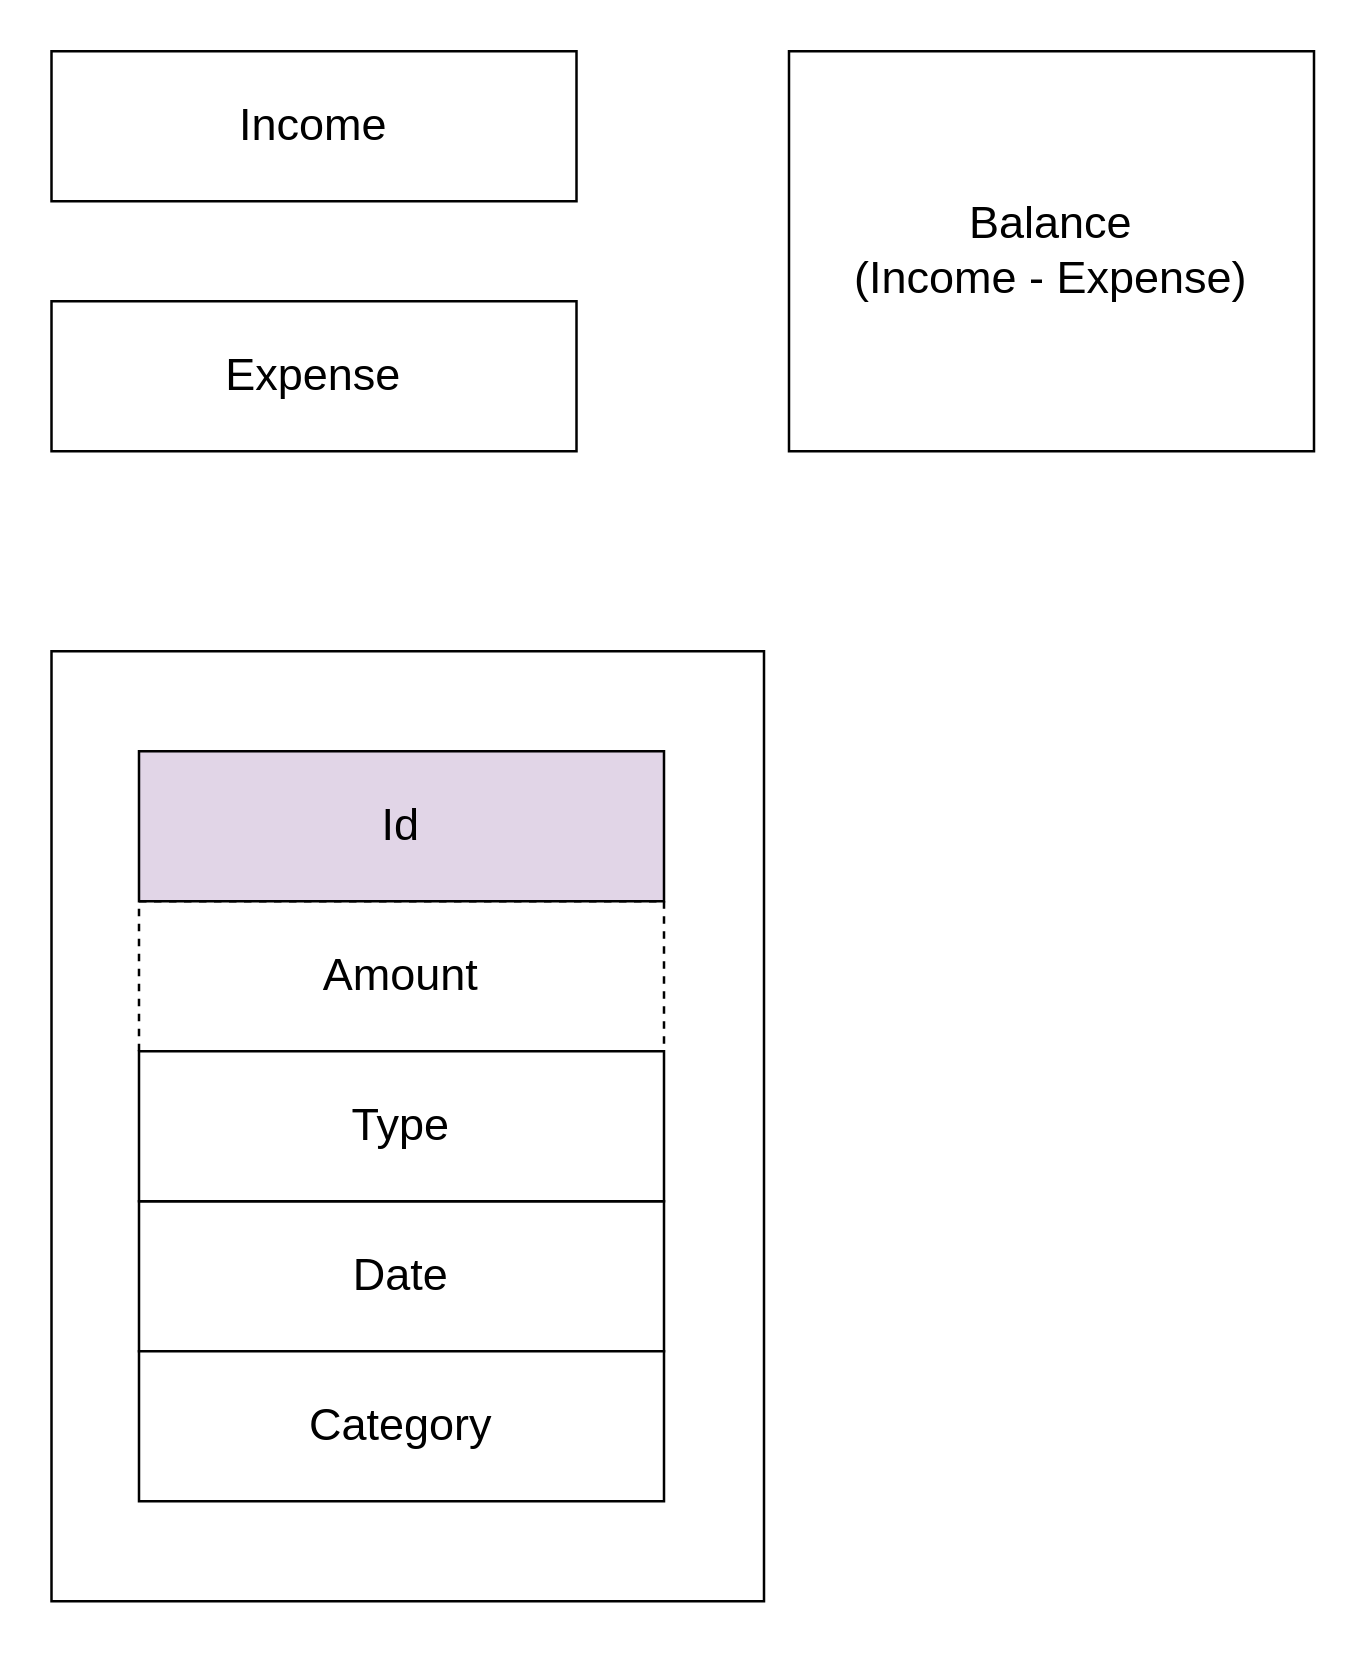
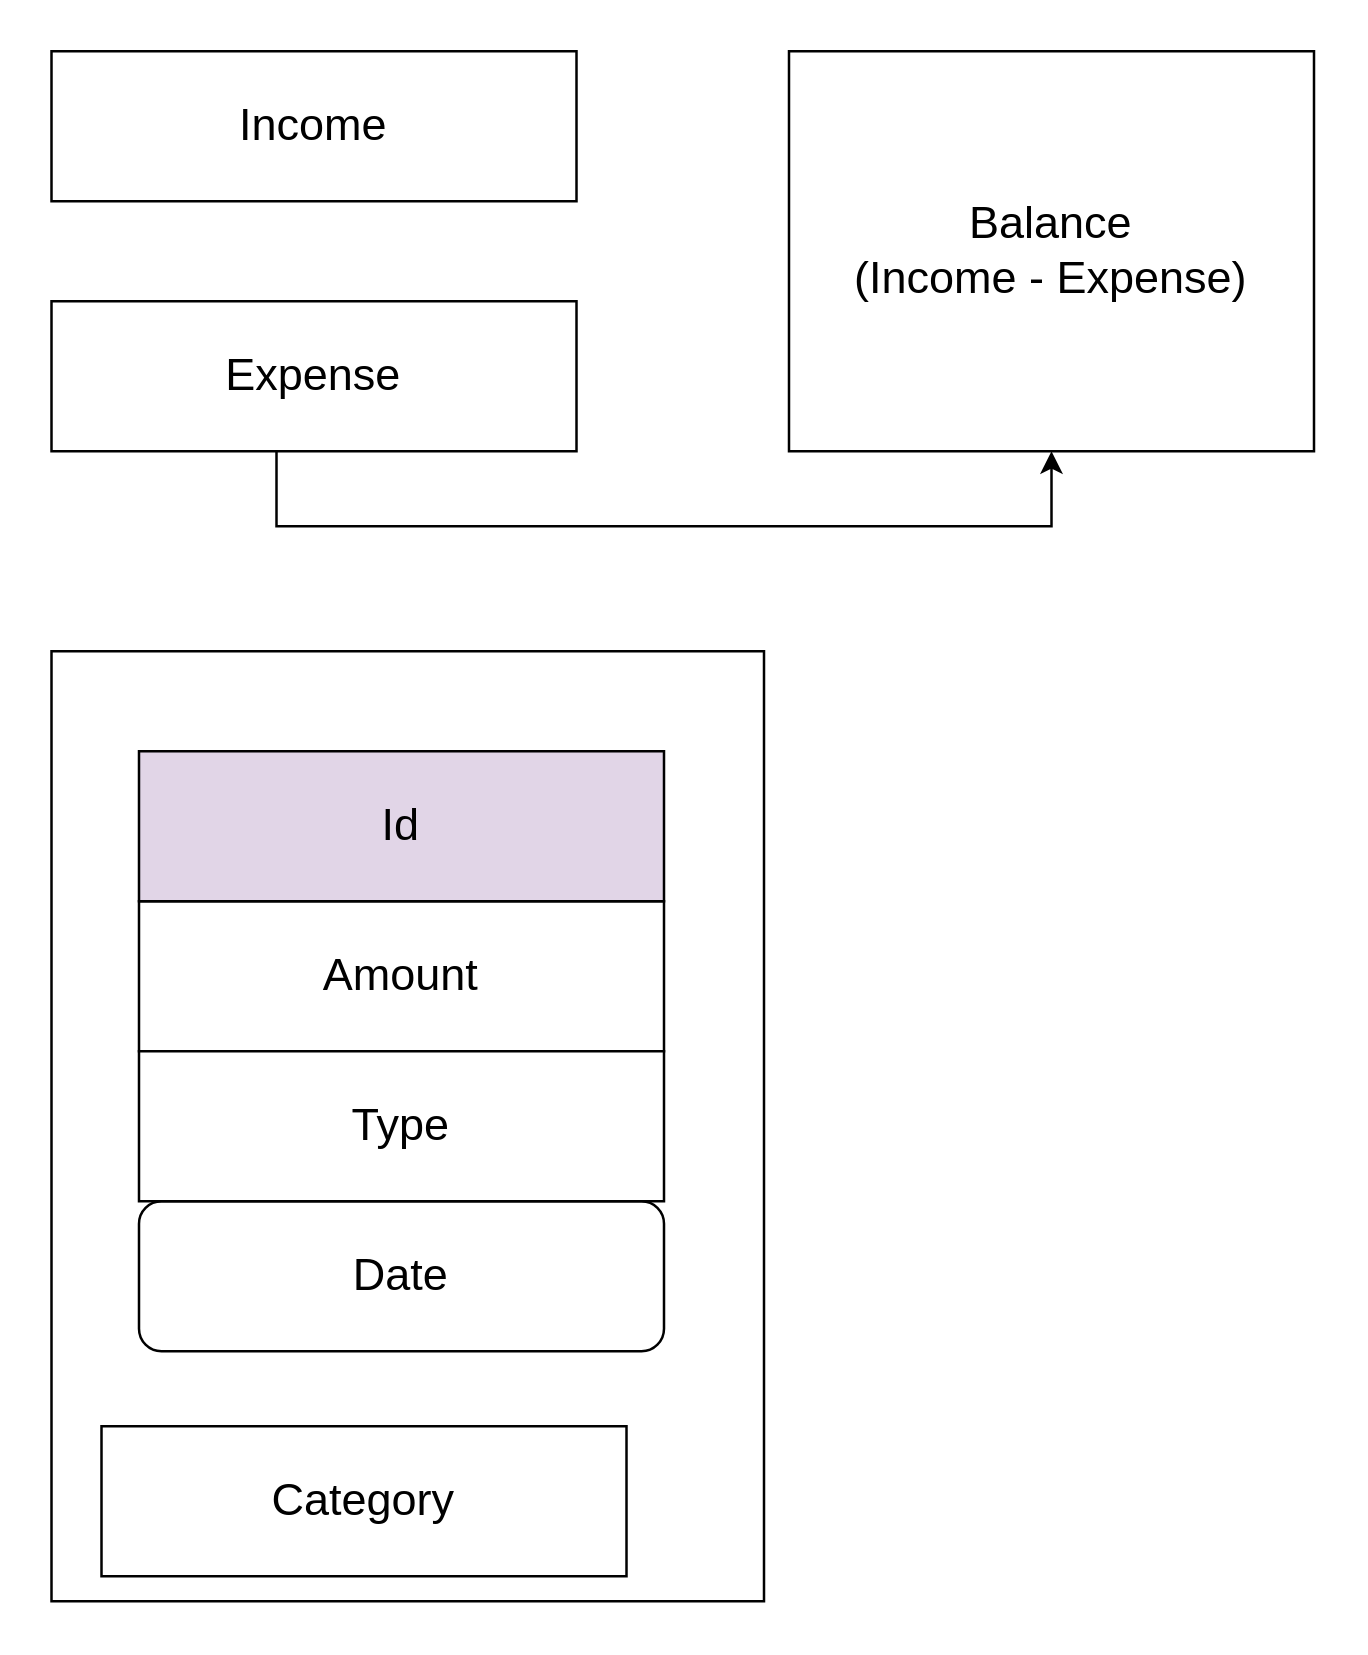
none -> (655, 526)
(401, 976) -> (401, 976)
(401, 1276) -> (401, 1276)
(401, 1426) -> (364, 1501)
